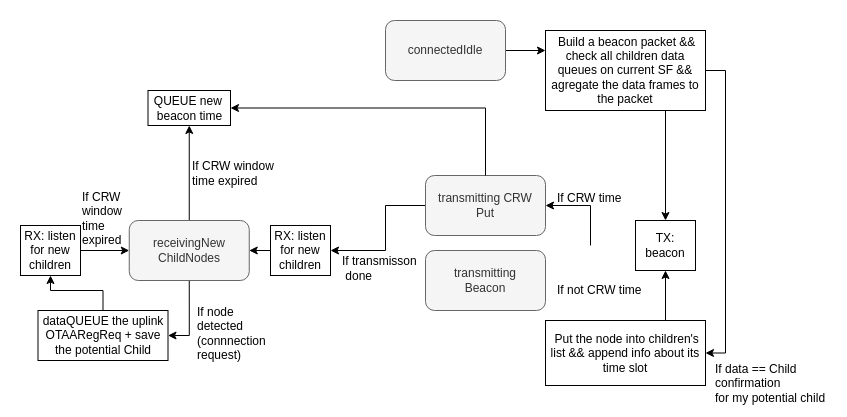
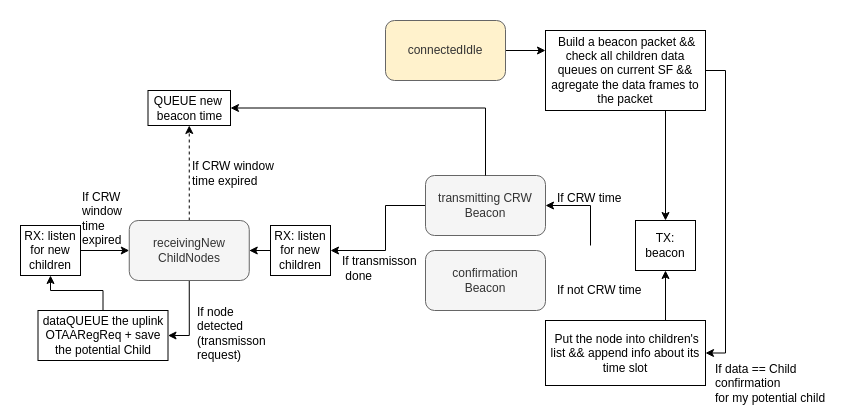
(446, 51) -> (446, 51)
(189, 175) -> (189, 175)
(486, 206) -> (486, 206)
(486, 281) -> (486, 281)
(236, 334) -> (236, 334)
